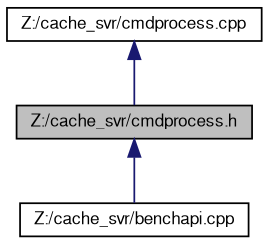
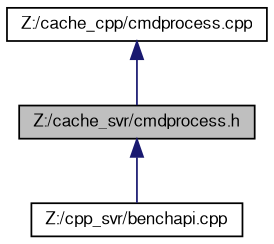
(134, 24) -> (137, 24)
(134, 220) -> (137, 220)
